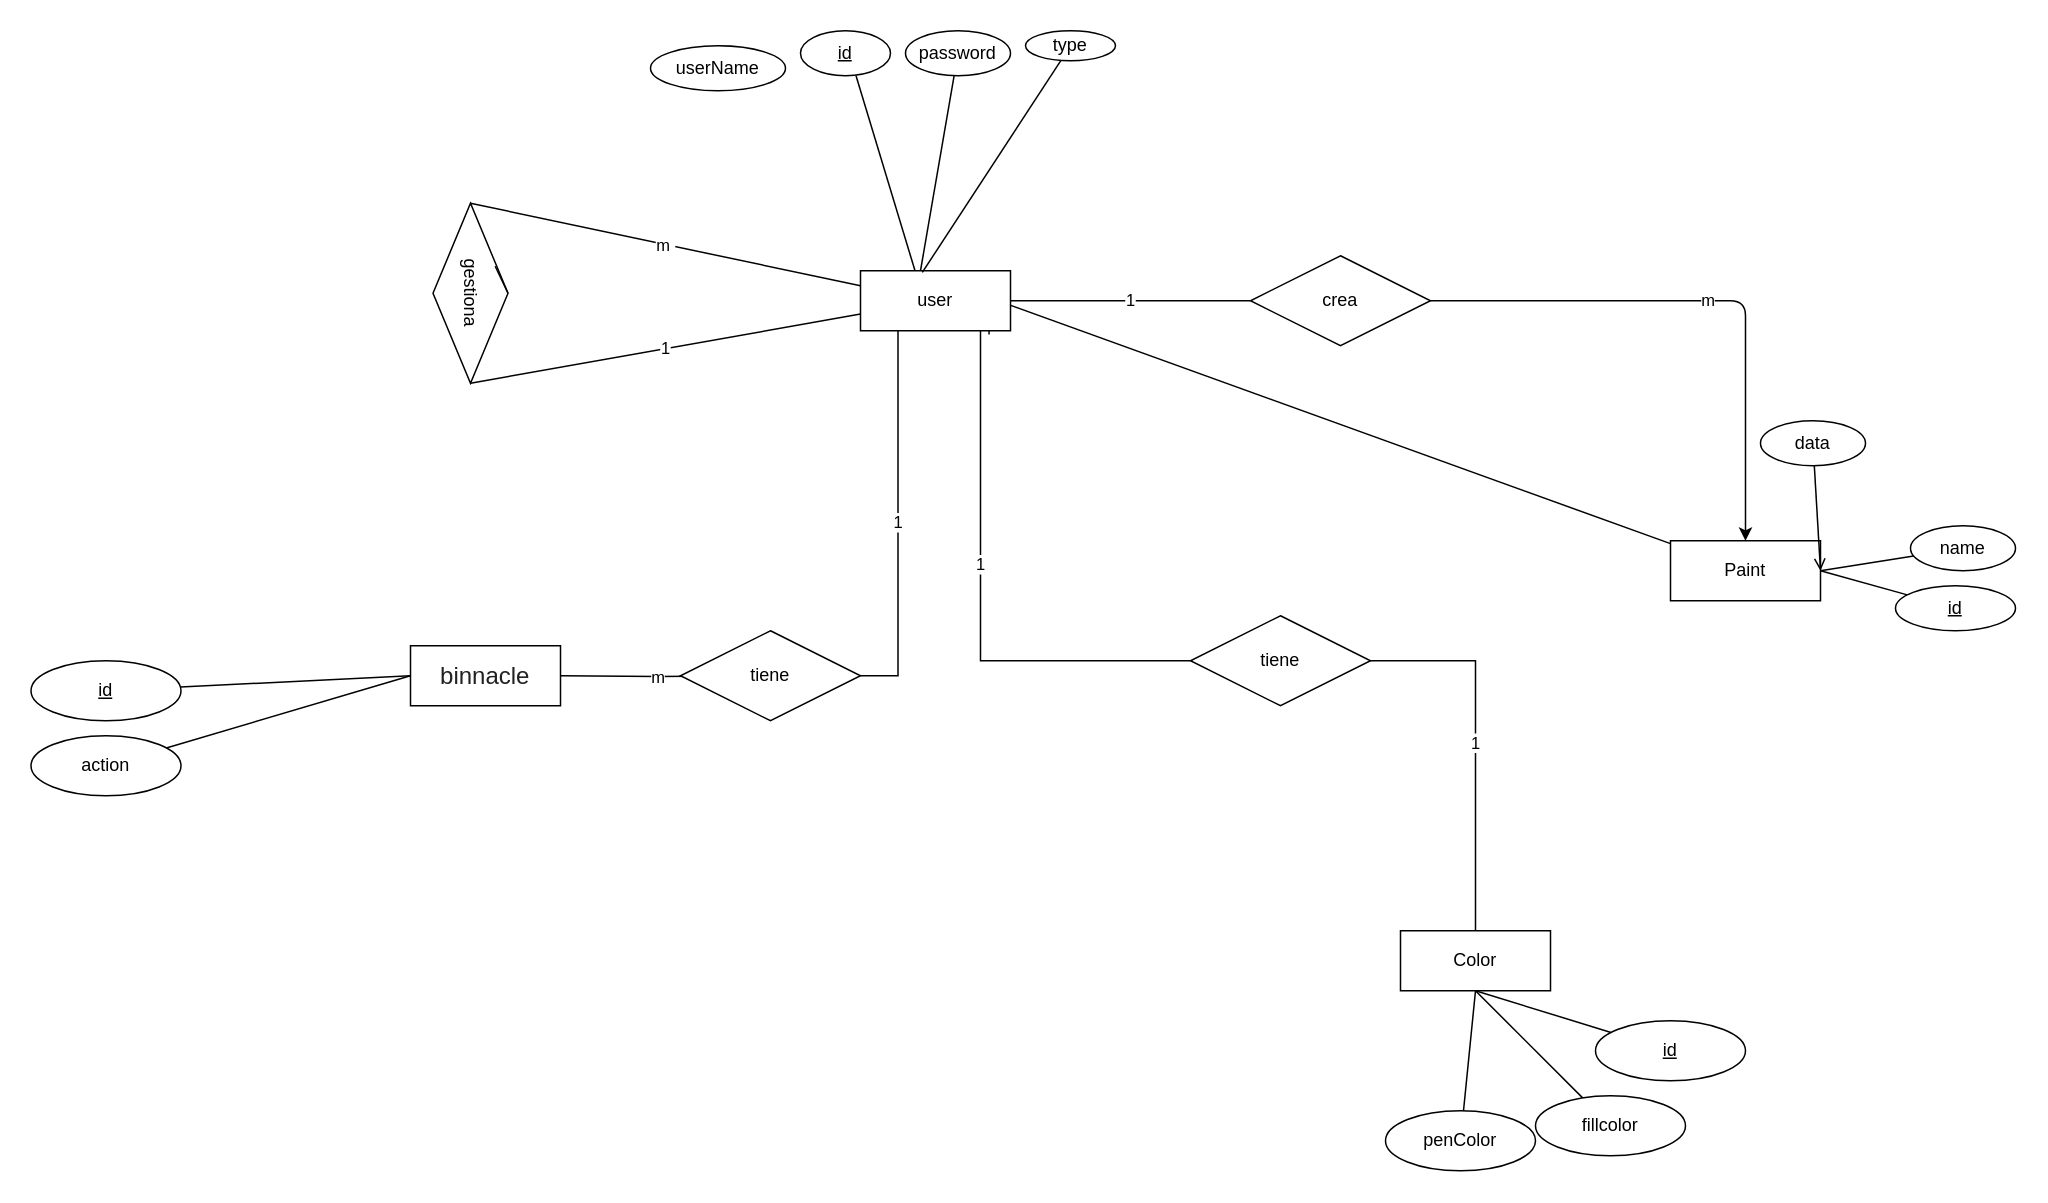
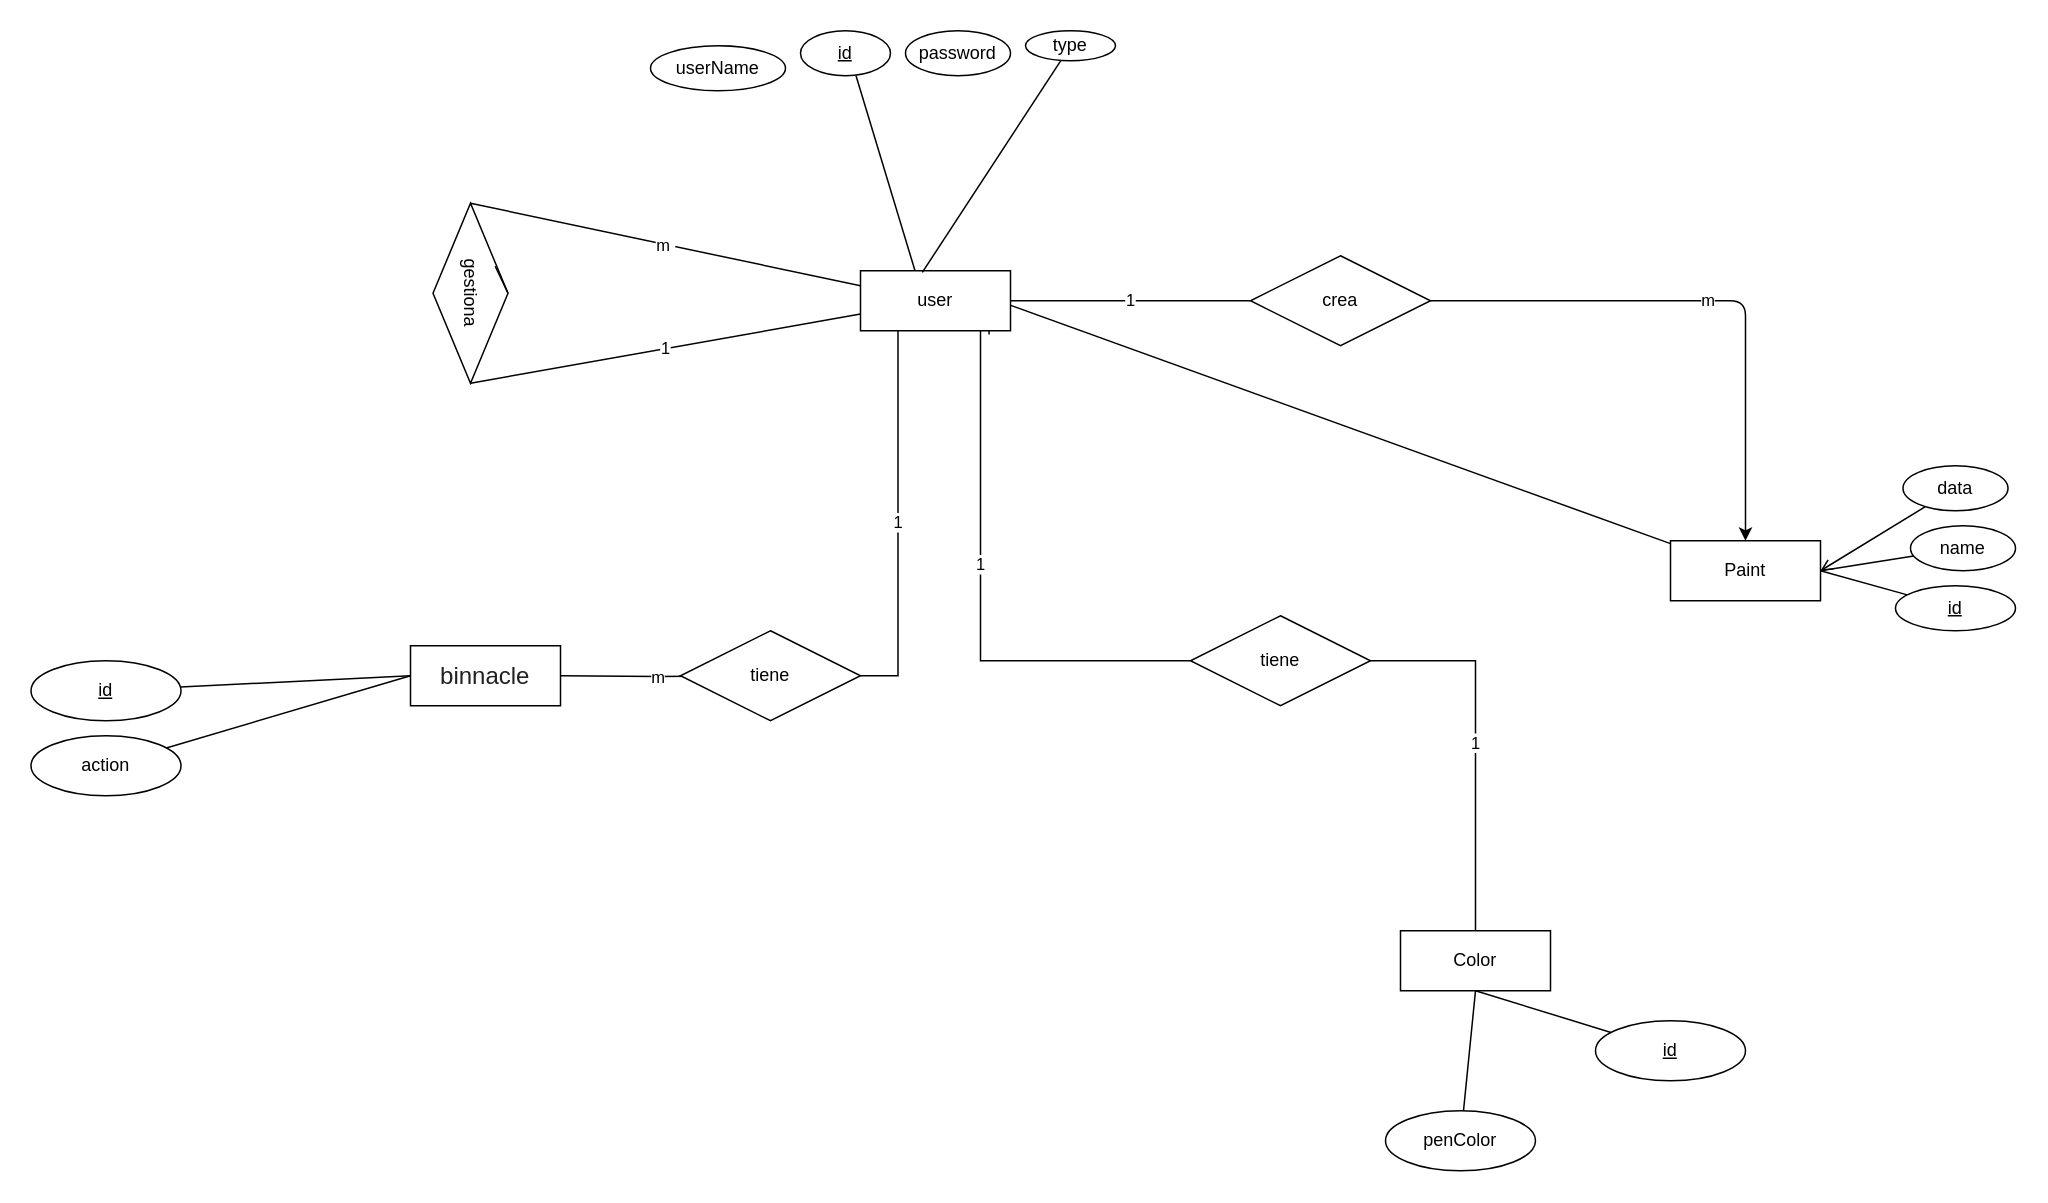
(937, 173) -> none
(1813, 443) -> (1955, 488)
(1530, 1045) -> none
(1610, 1126) -> none
